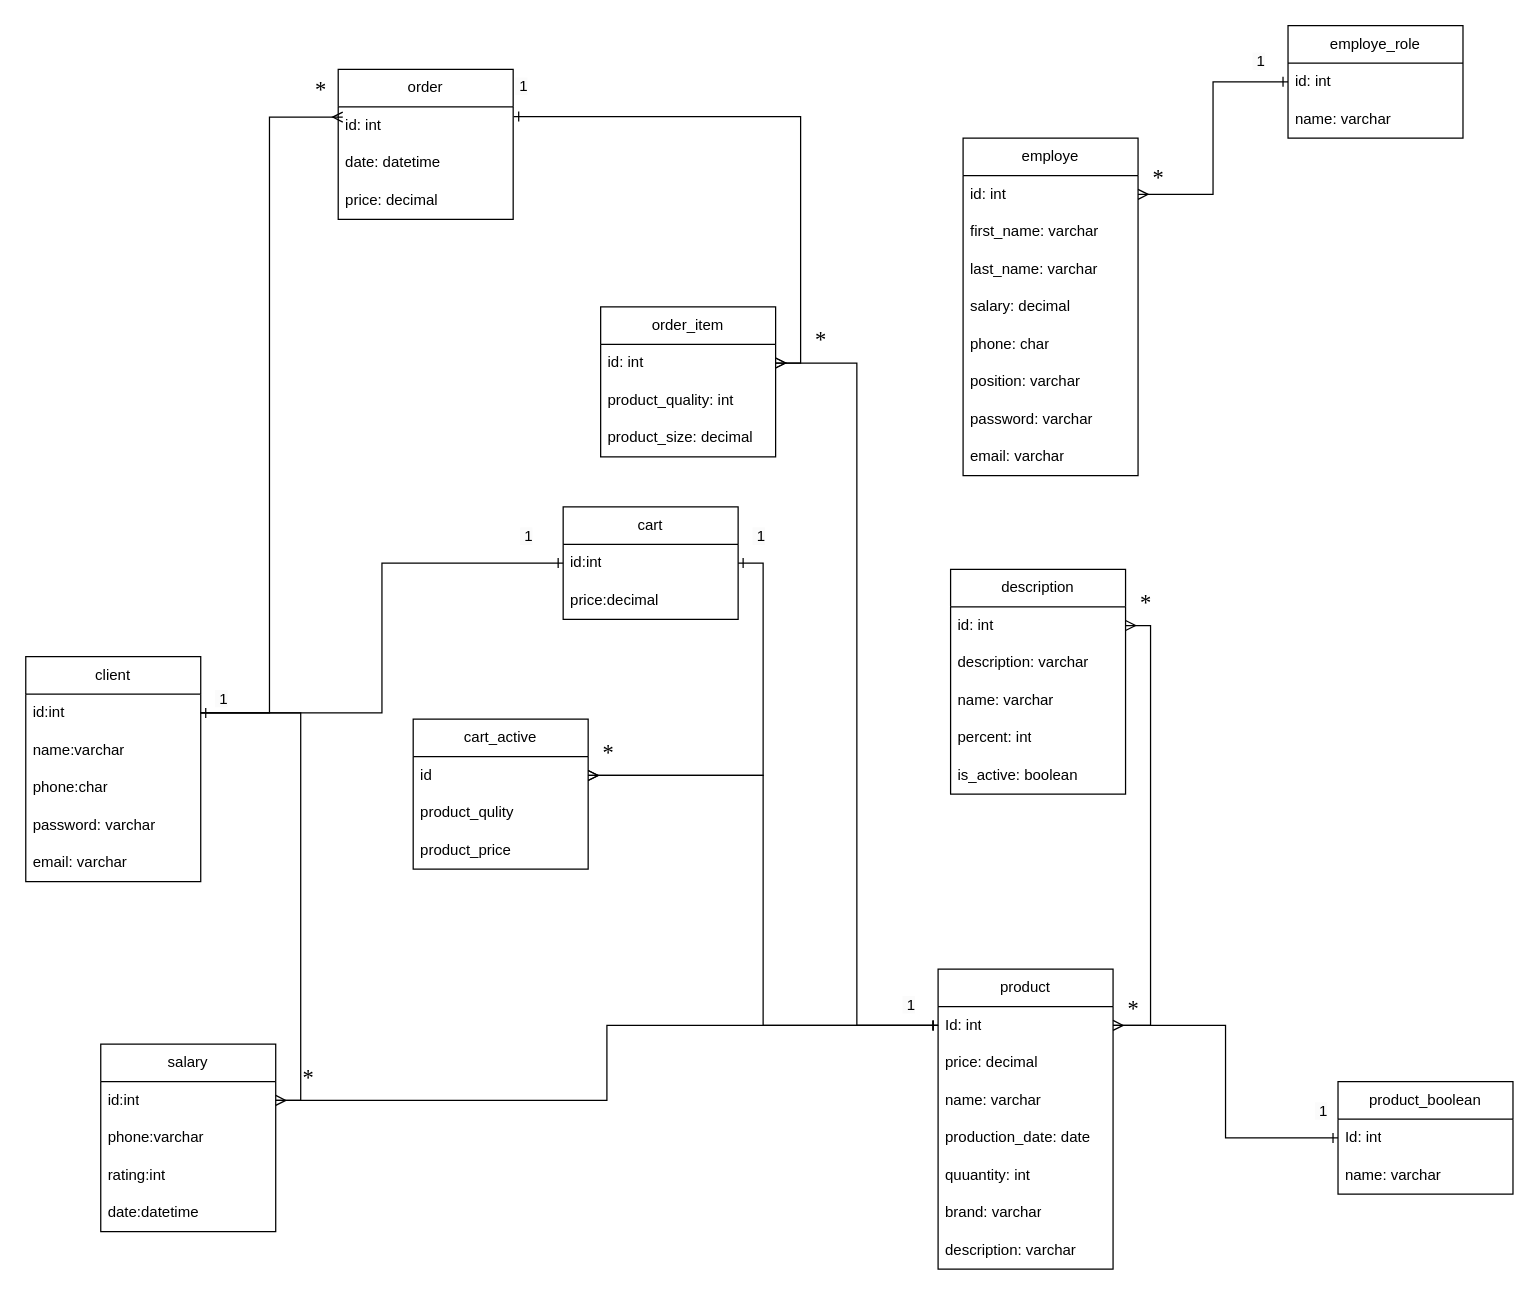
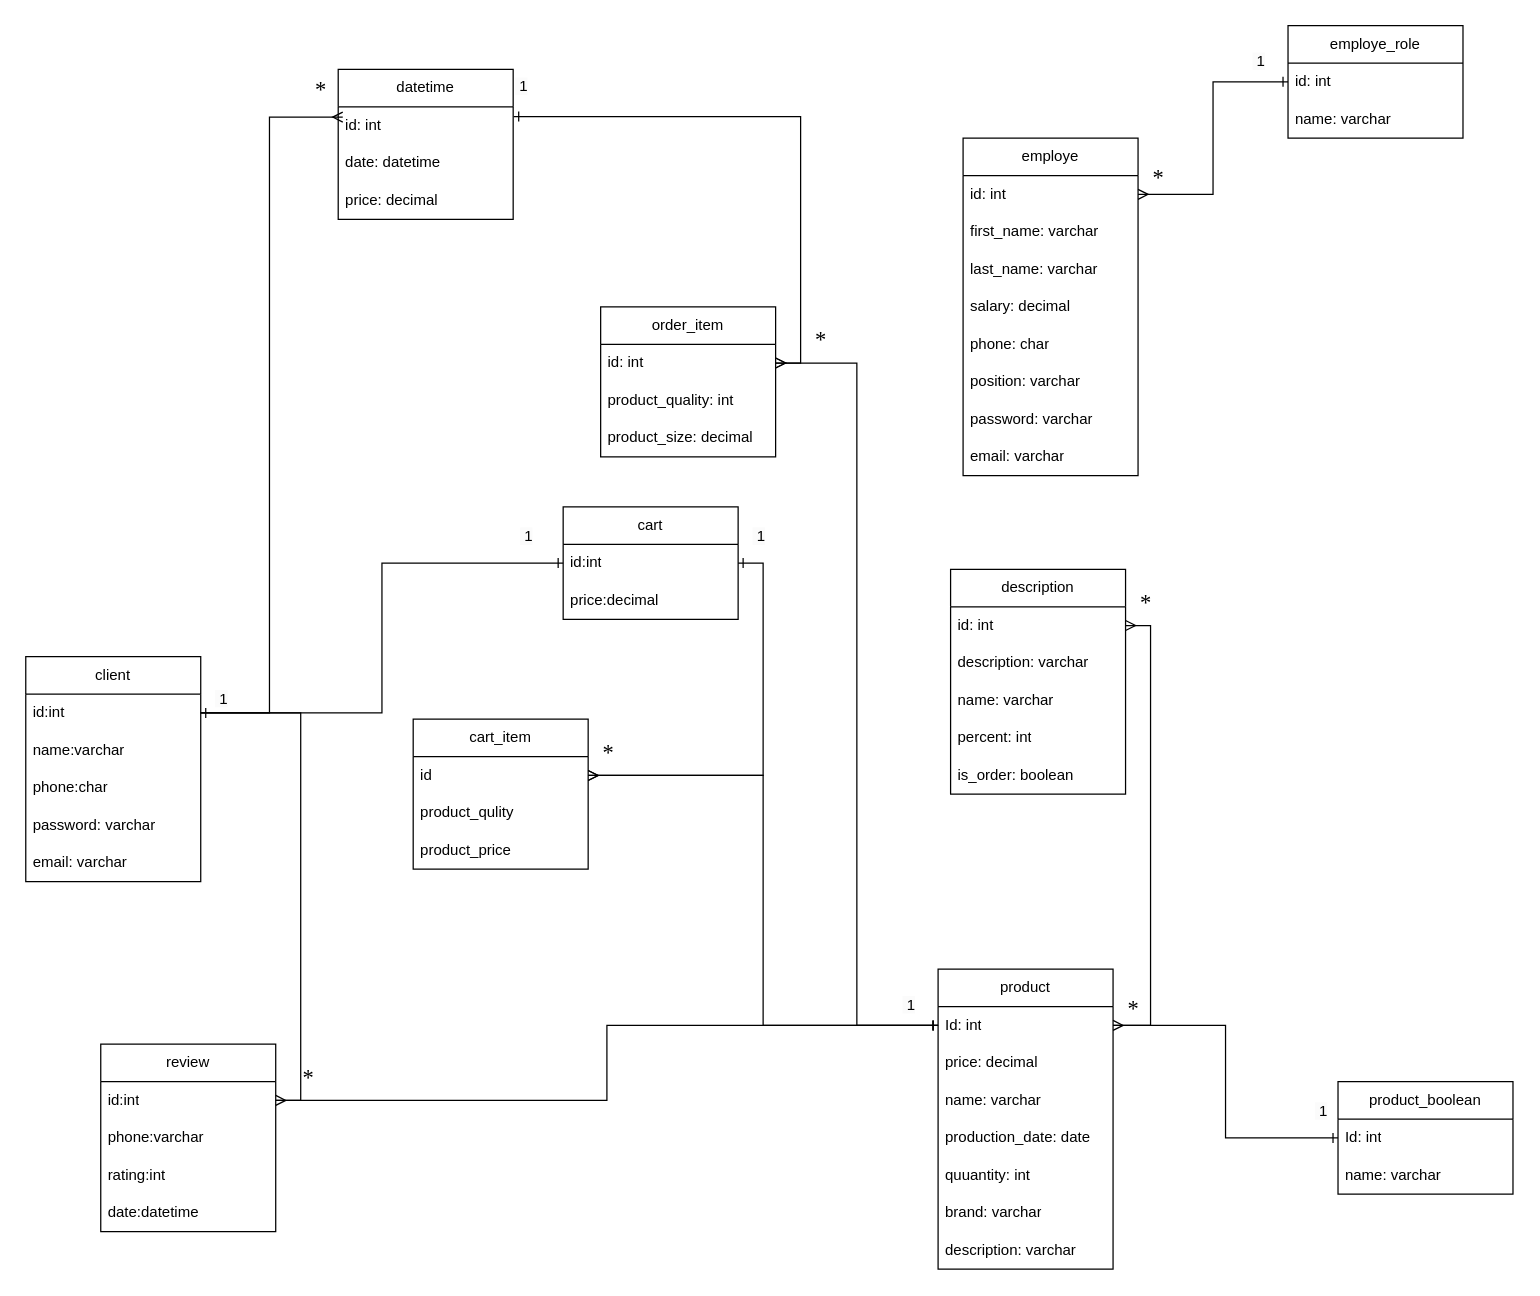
(426, 88) -> (426, 88)
(501, 738) -> (501, 738)
(1024, 776) -> (1022, 776)
(188, 1063) -> (188, 1063)
